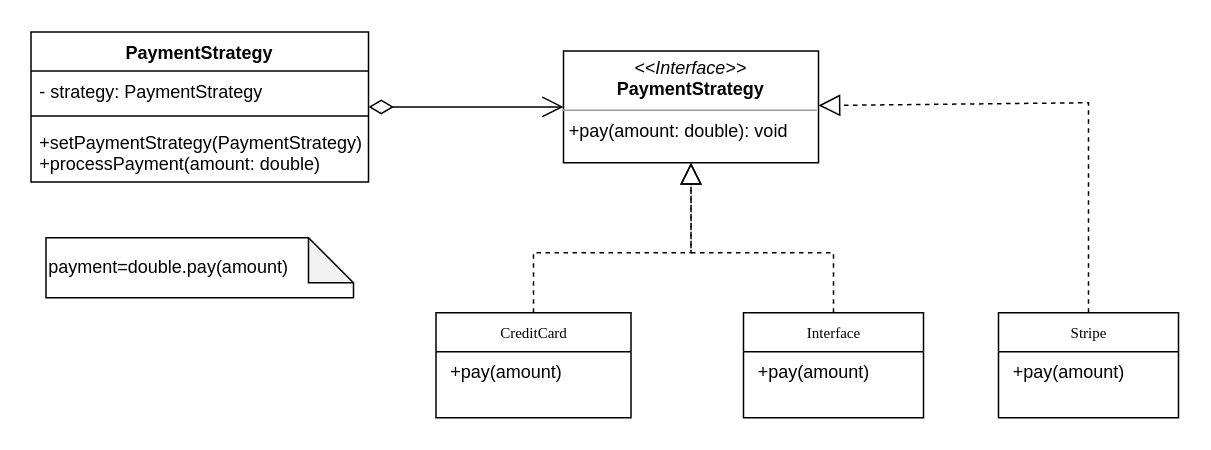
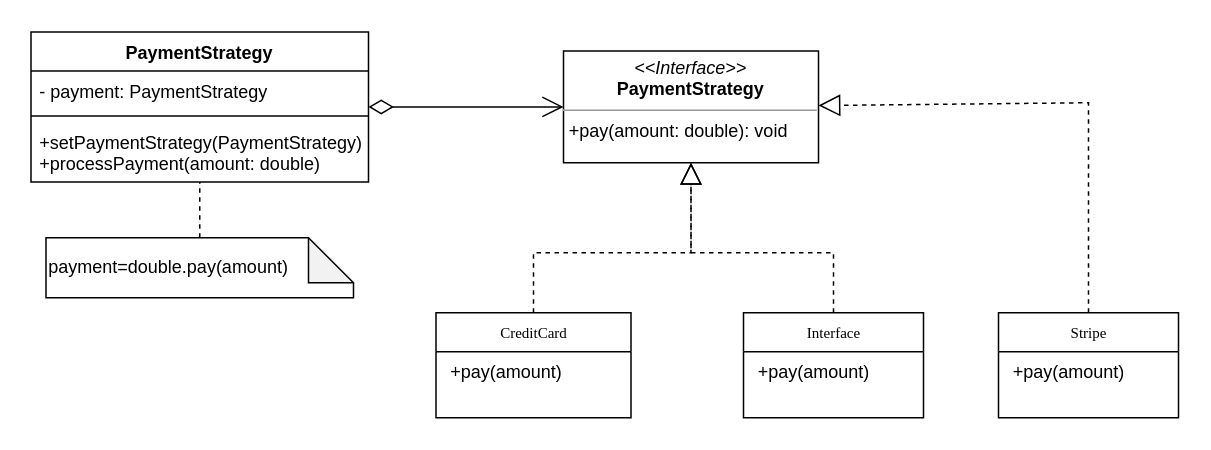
(169, 93) -> (164, 93)
none -> (200, 211)
